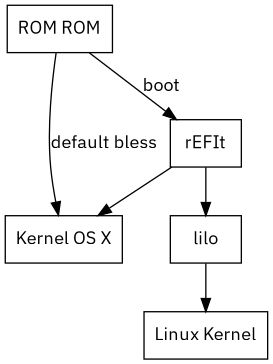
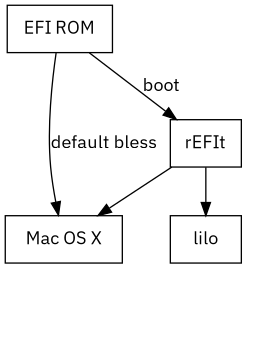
(60, 29) -> (60, 29)
(64, 239) -> (64, 239)
(206, 335) -> none
